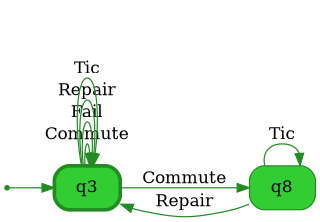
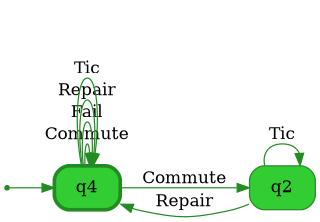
(87, 188) -> (87, 188)
(282, 188) -> (282, 188)
